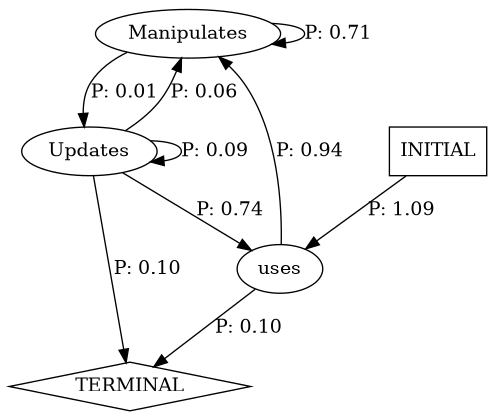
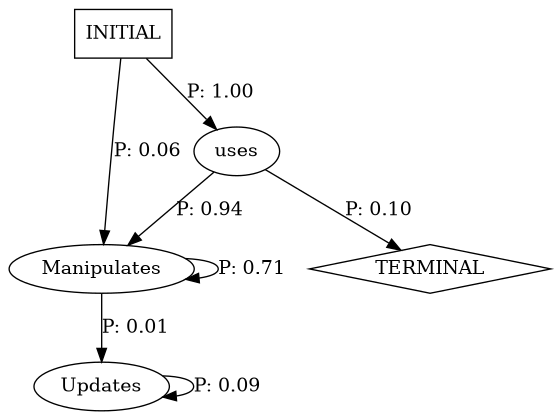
(156, 105) -> (112, 144)
(181, 208) -> none
(402, 210) -> (221, 93)
(109, 262) -> none
